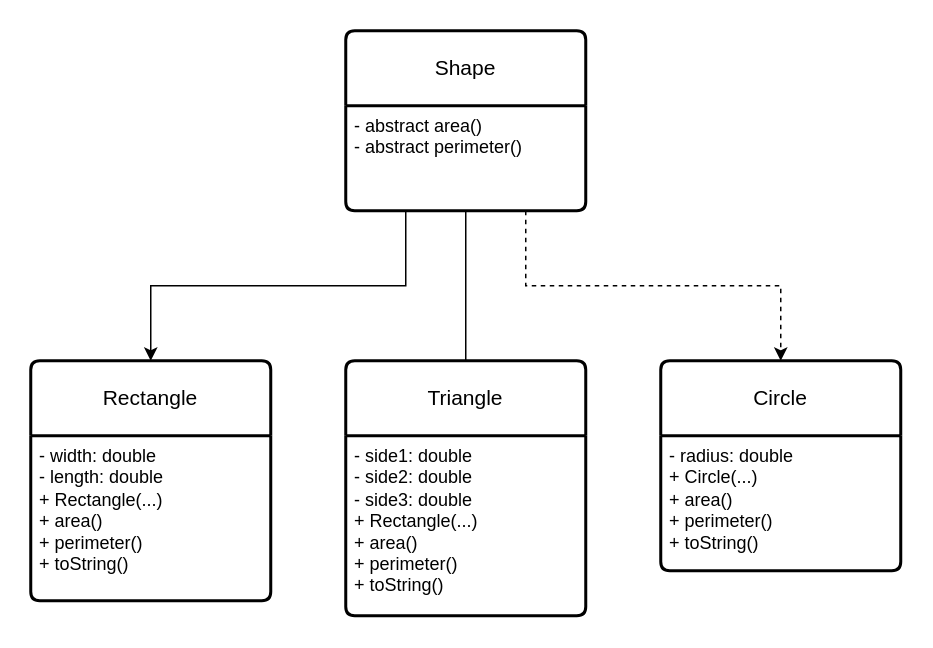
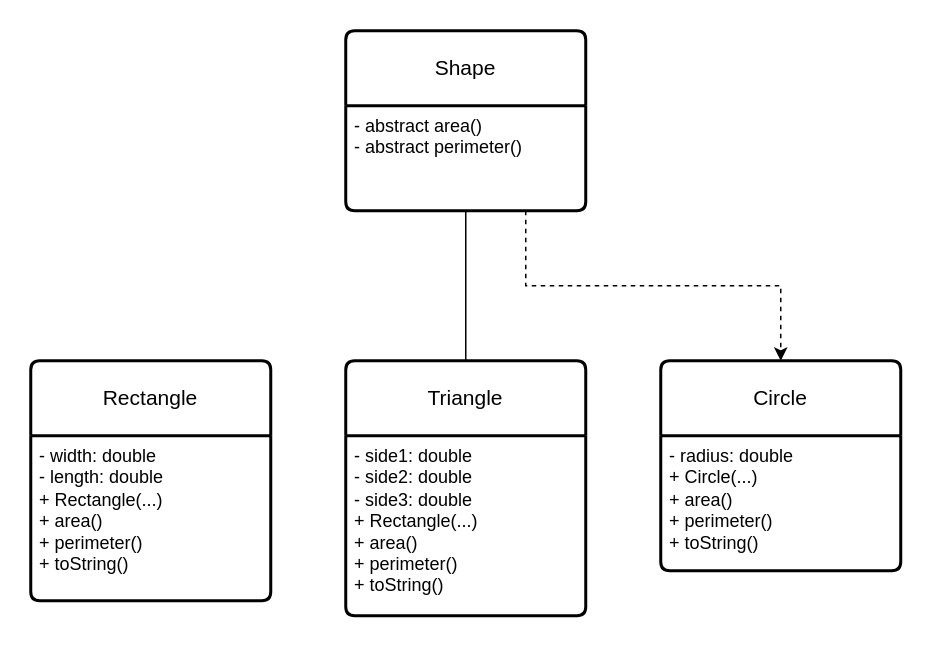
(283, 286) -> none
